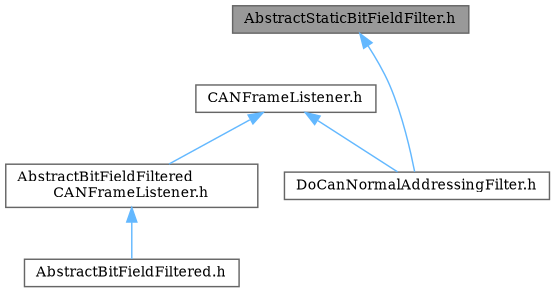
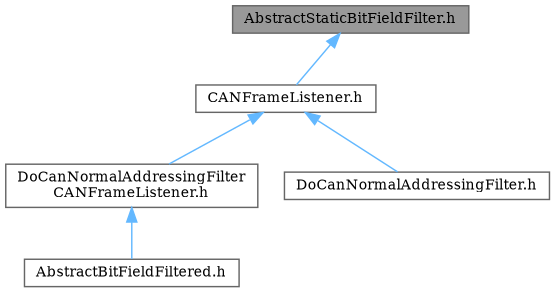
(398, 106) -> (313, 65)
(132, 186) -> (132, 186)
